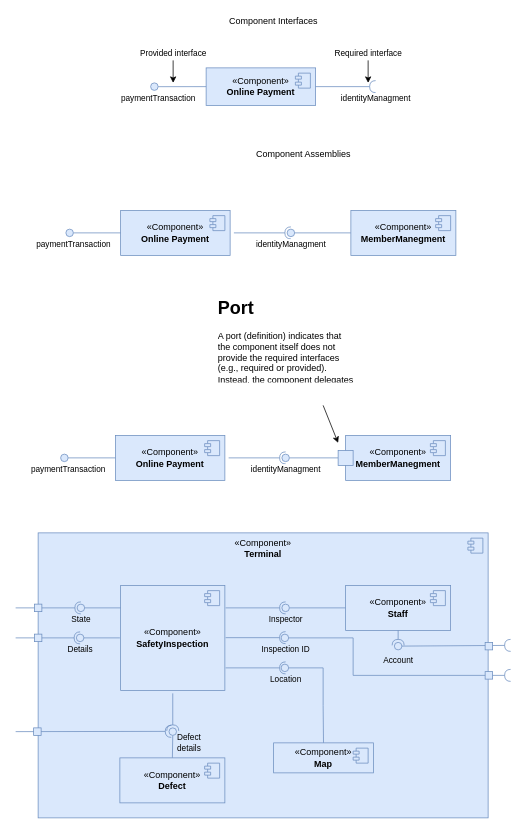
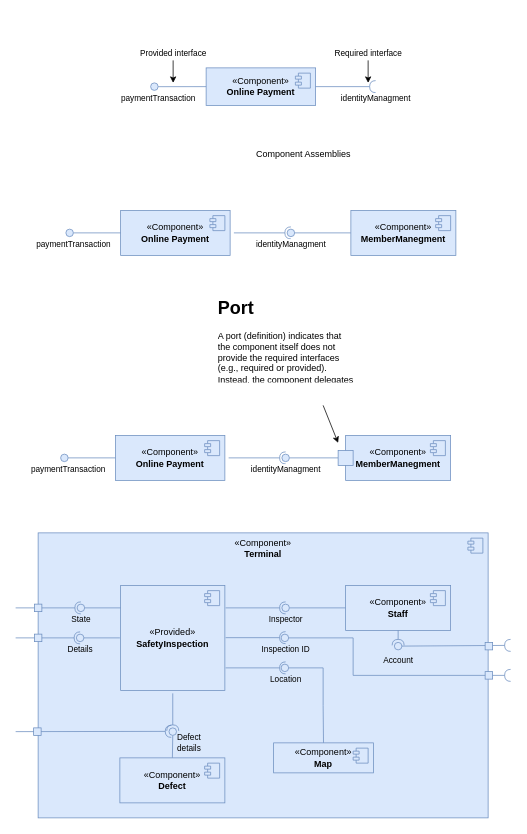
(273, 27) -> none
(173, 638) -> (173, 638)
